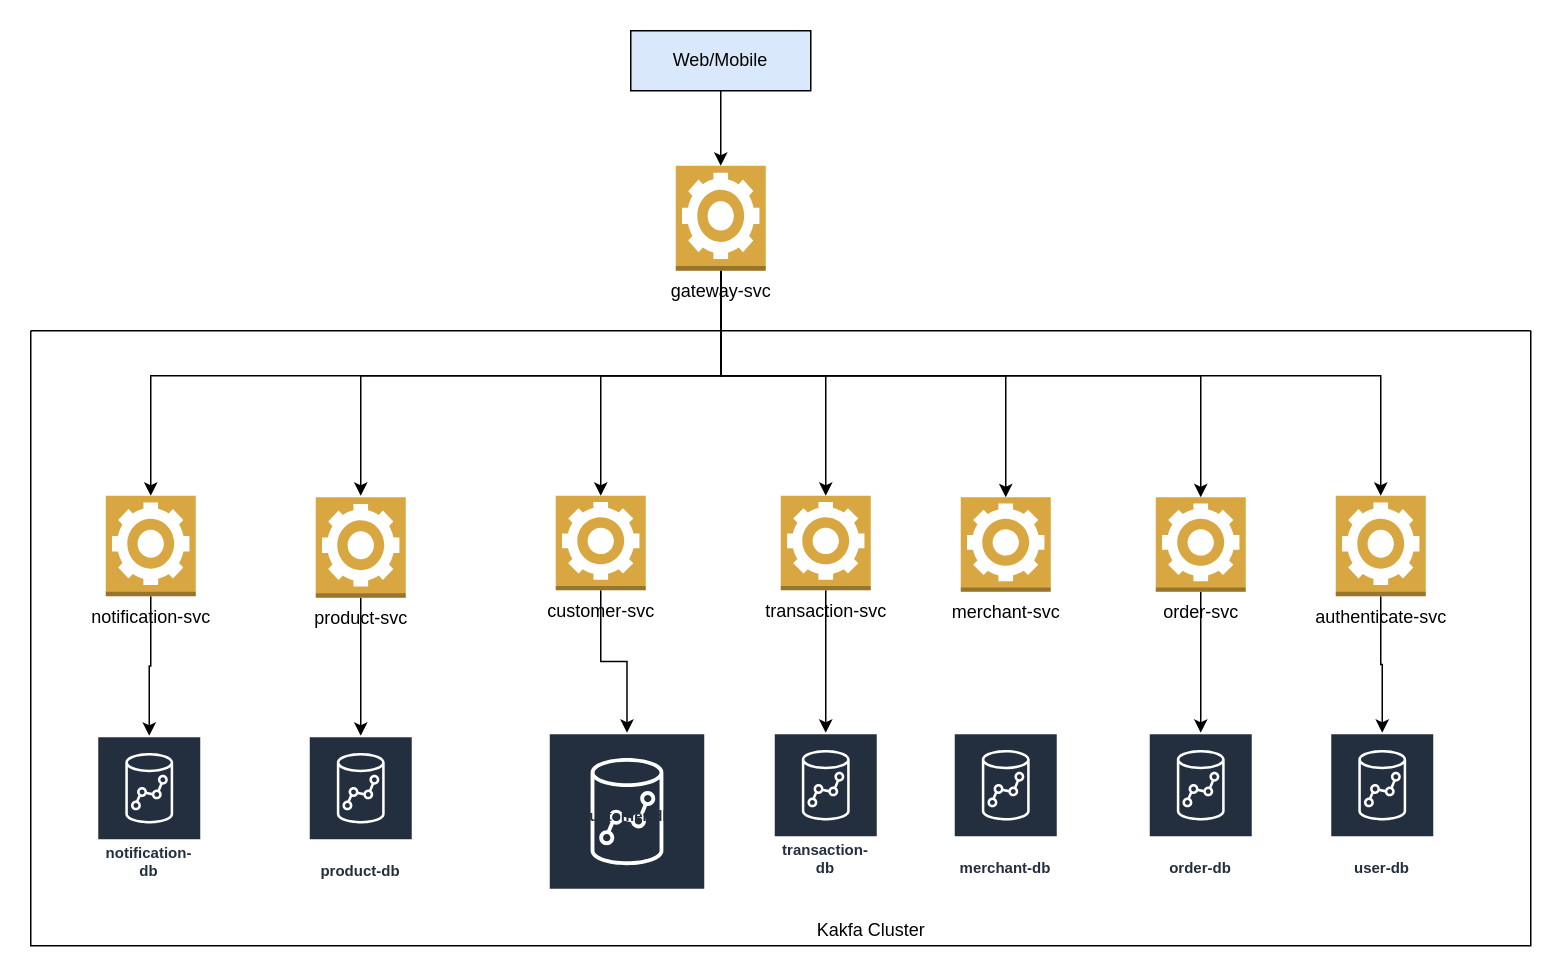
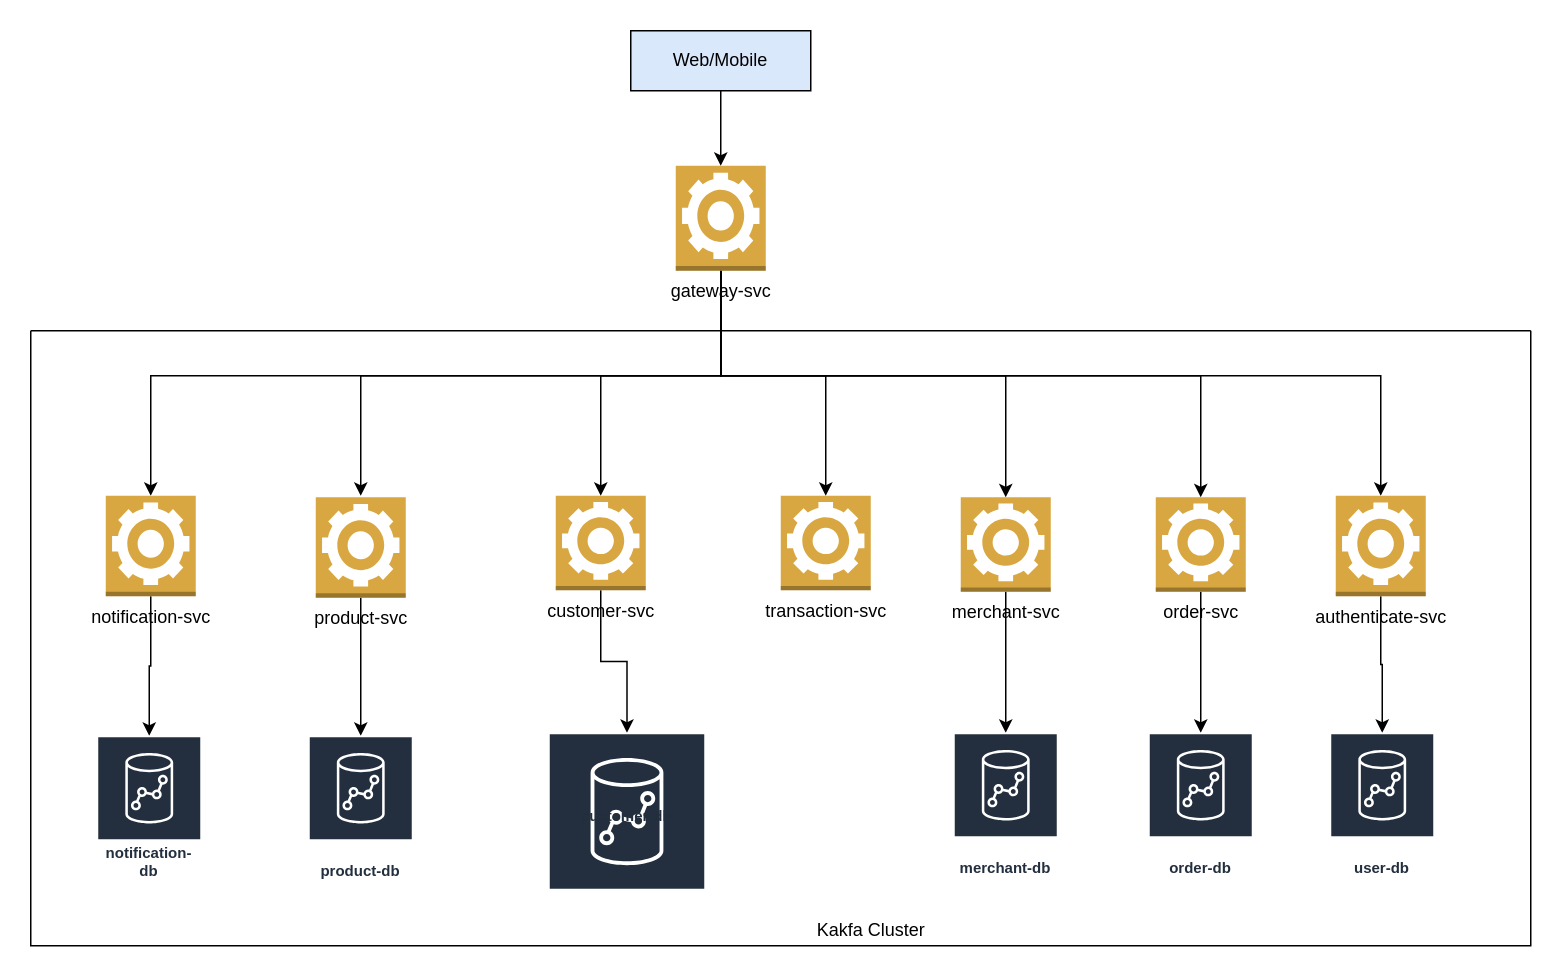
(826, 657) -> none
none -> (1006, 657)
(826, 808) -> none
